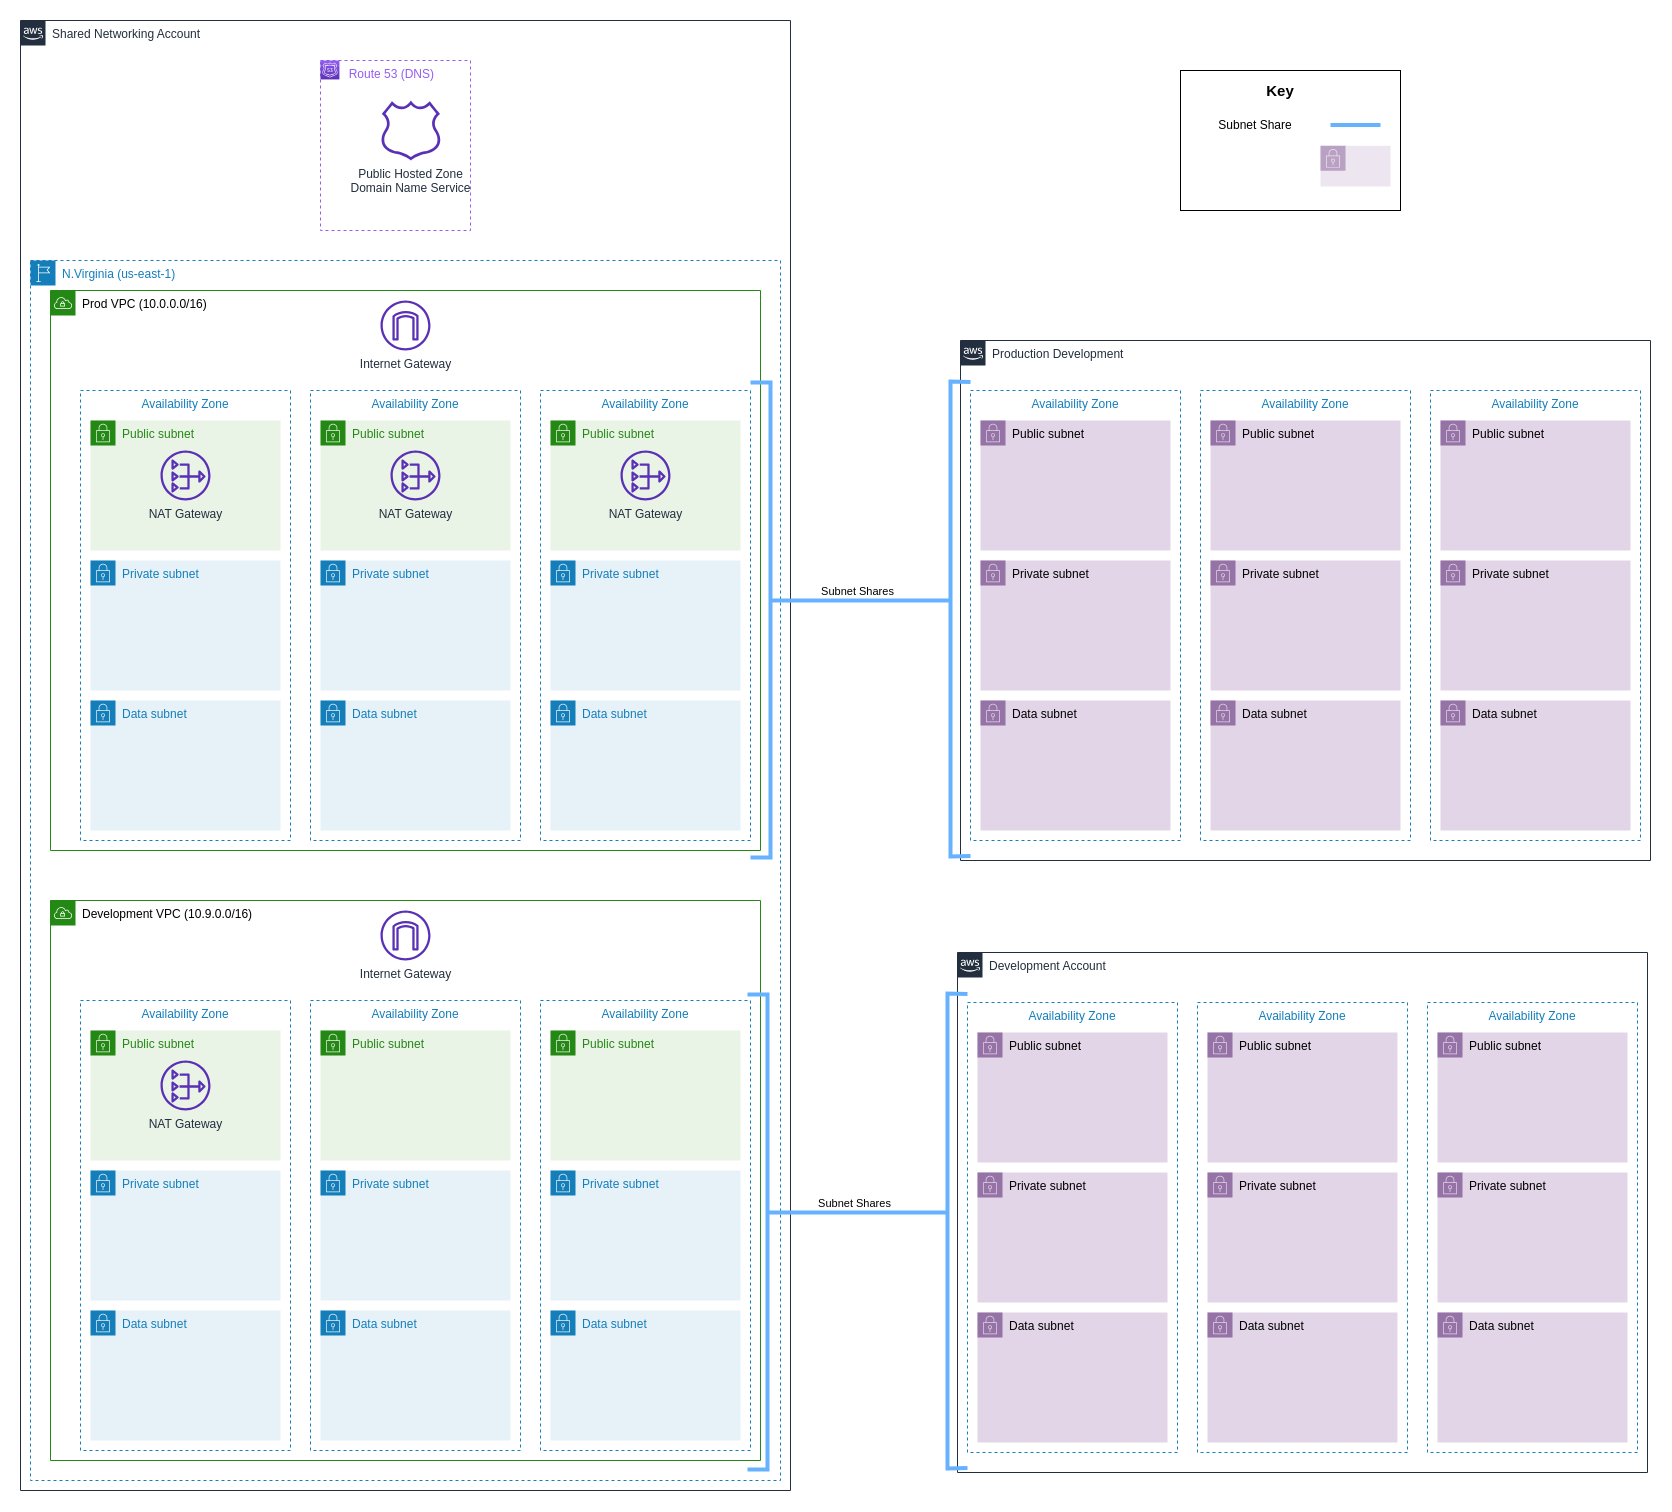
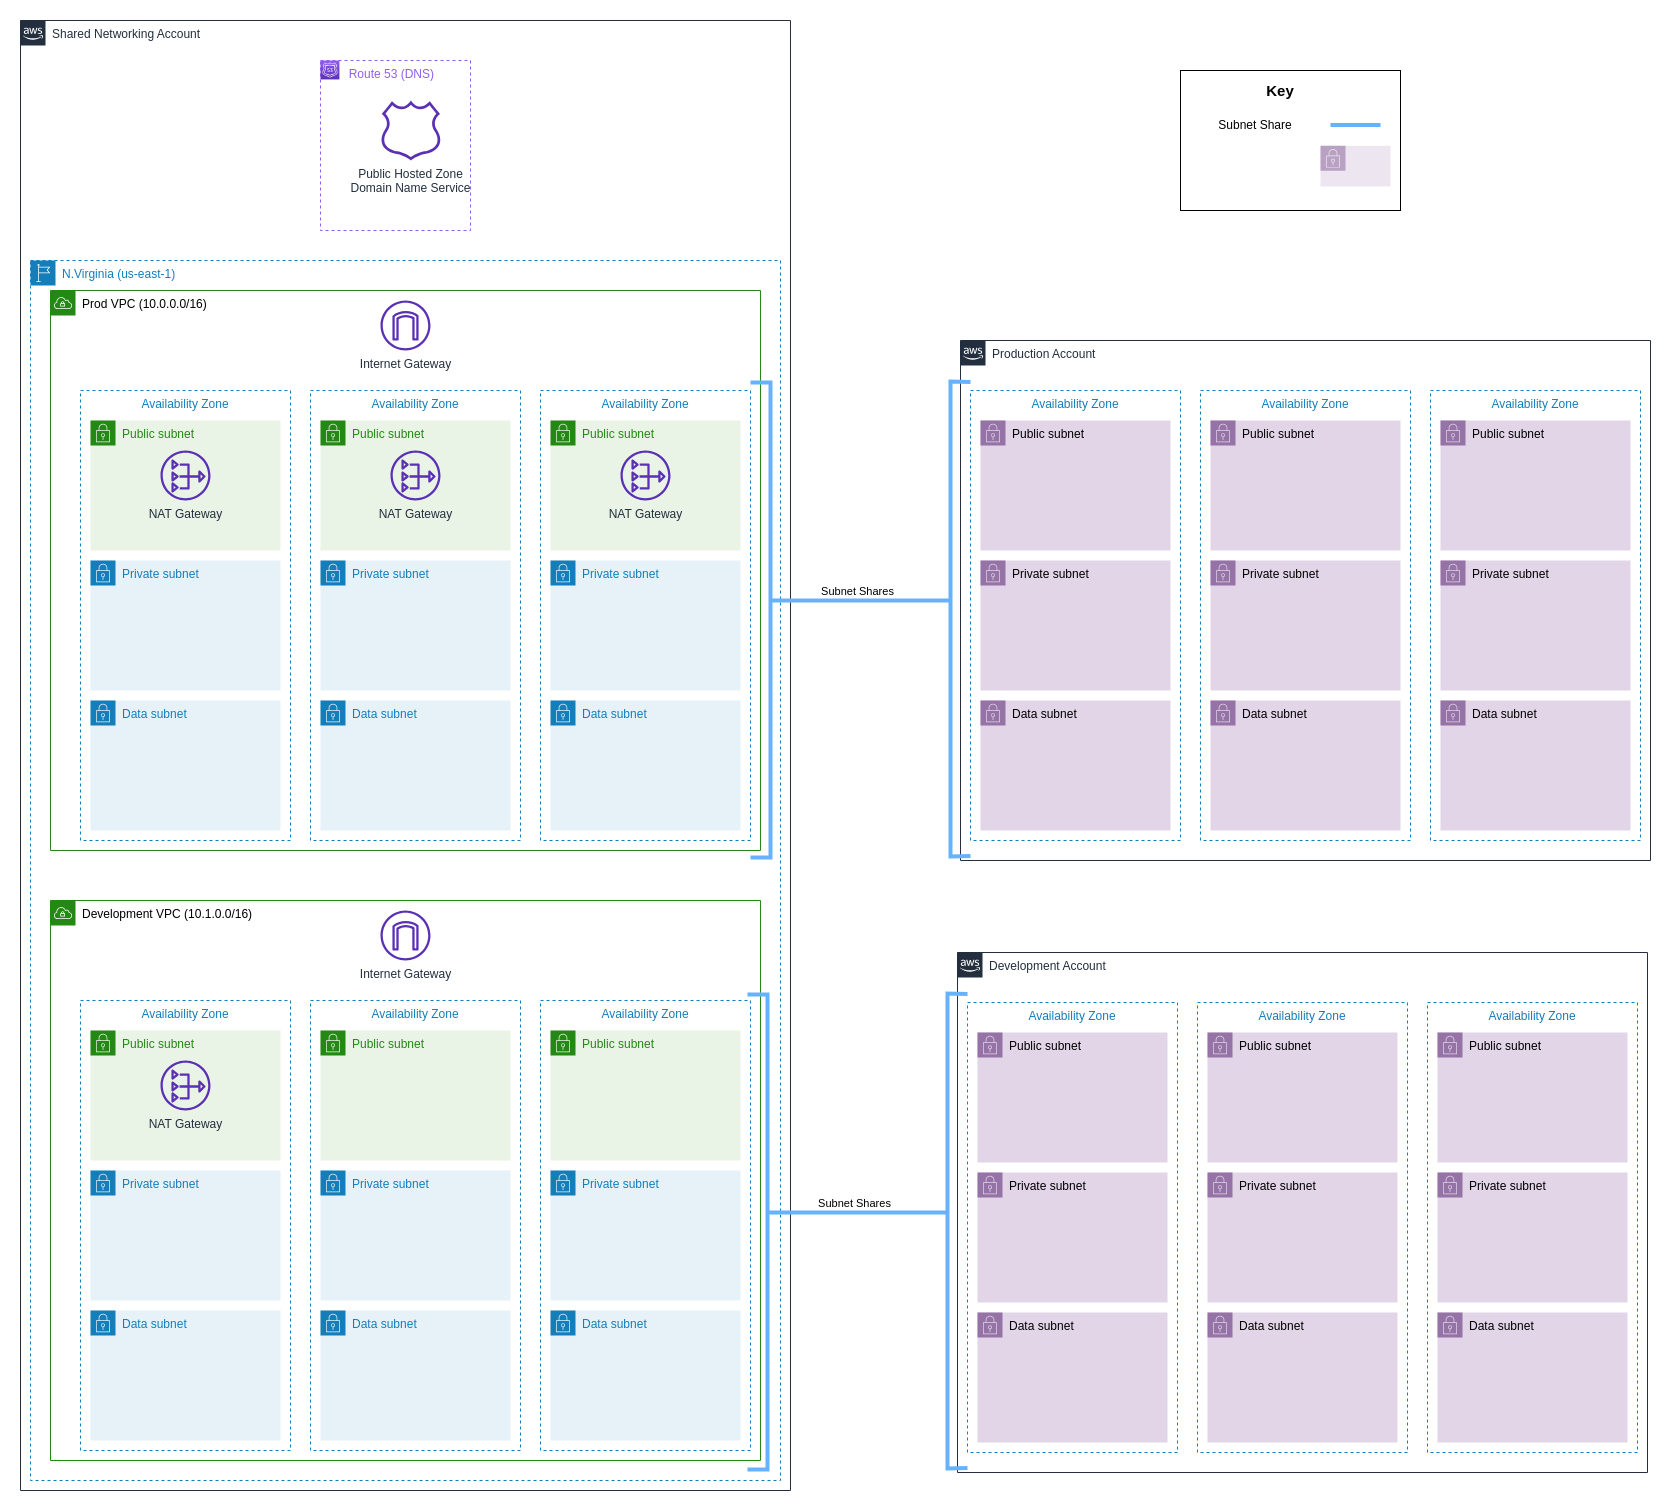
(1062, 355) -> (1050, 355)
(171, 915) -> (171, 915)
